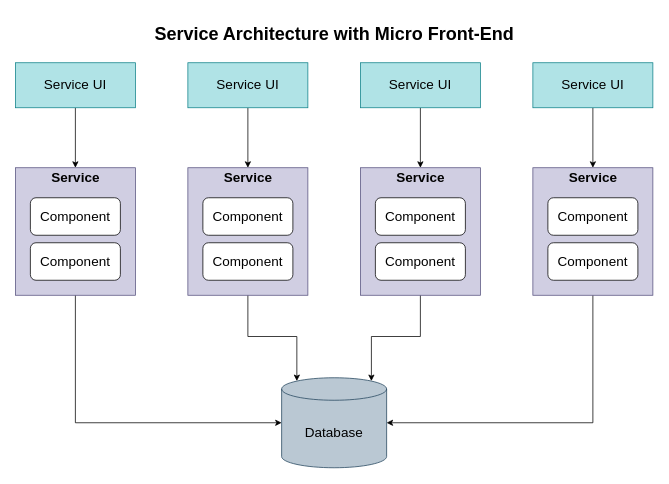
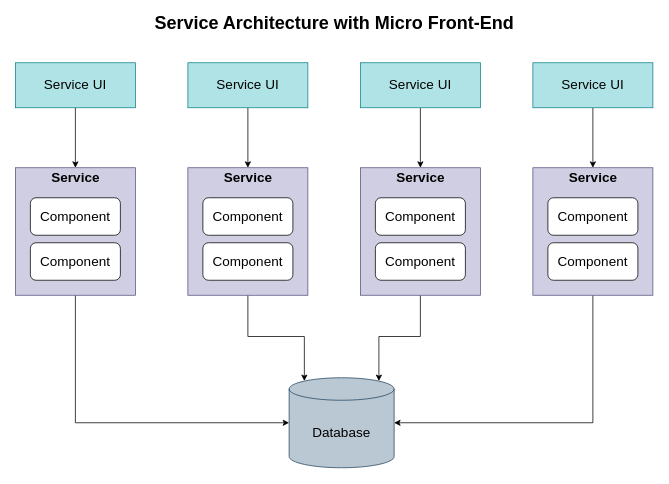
(334, 34) -> (334, 23)
(334, 423) -> (342, 423)
